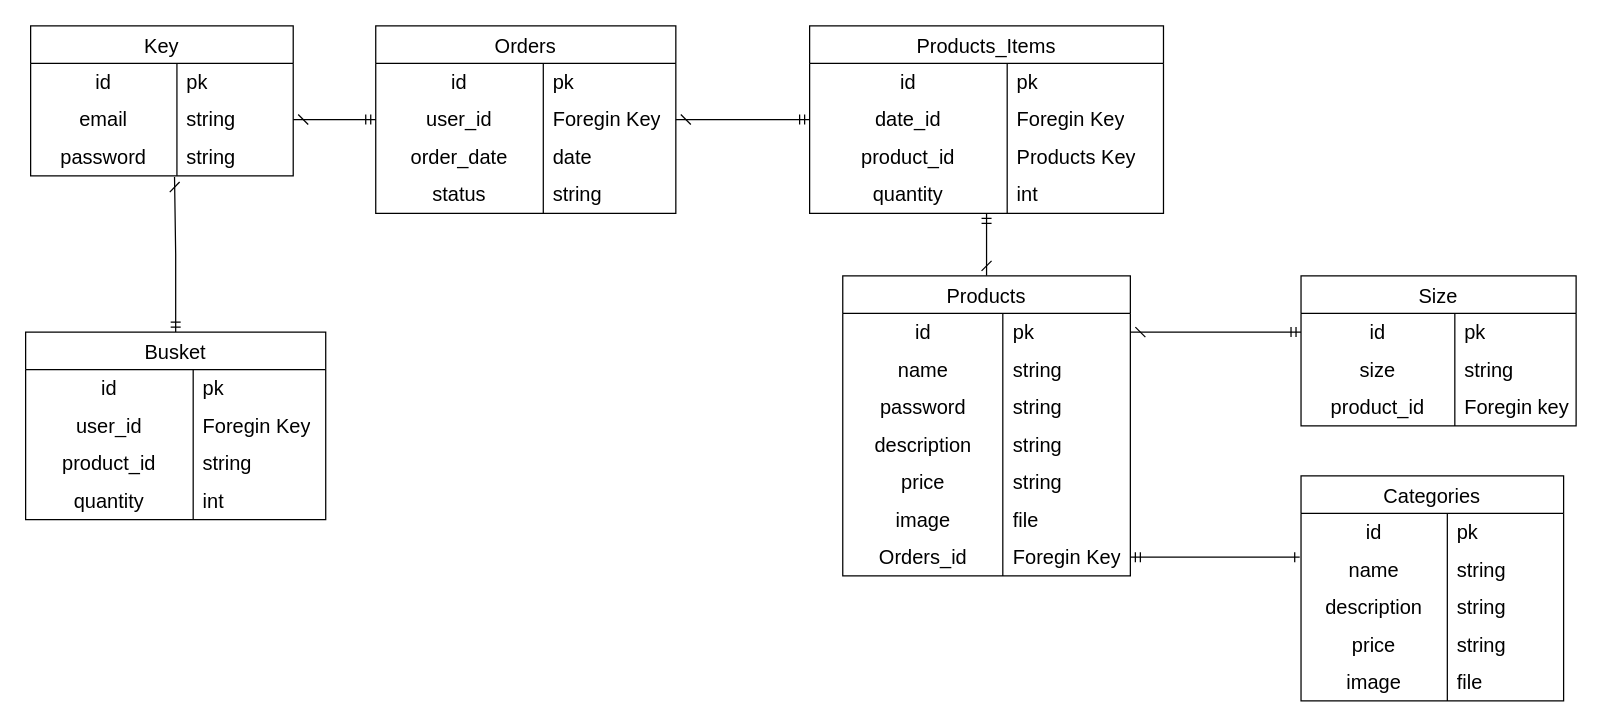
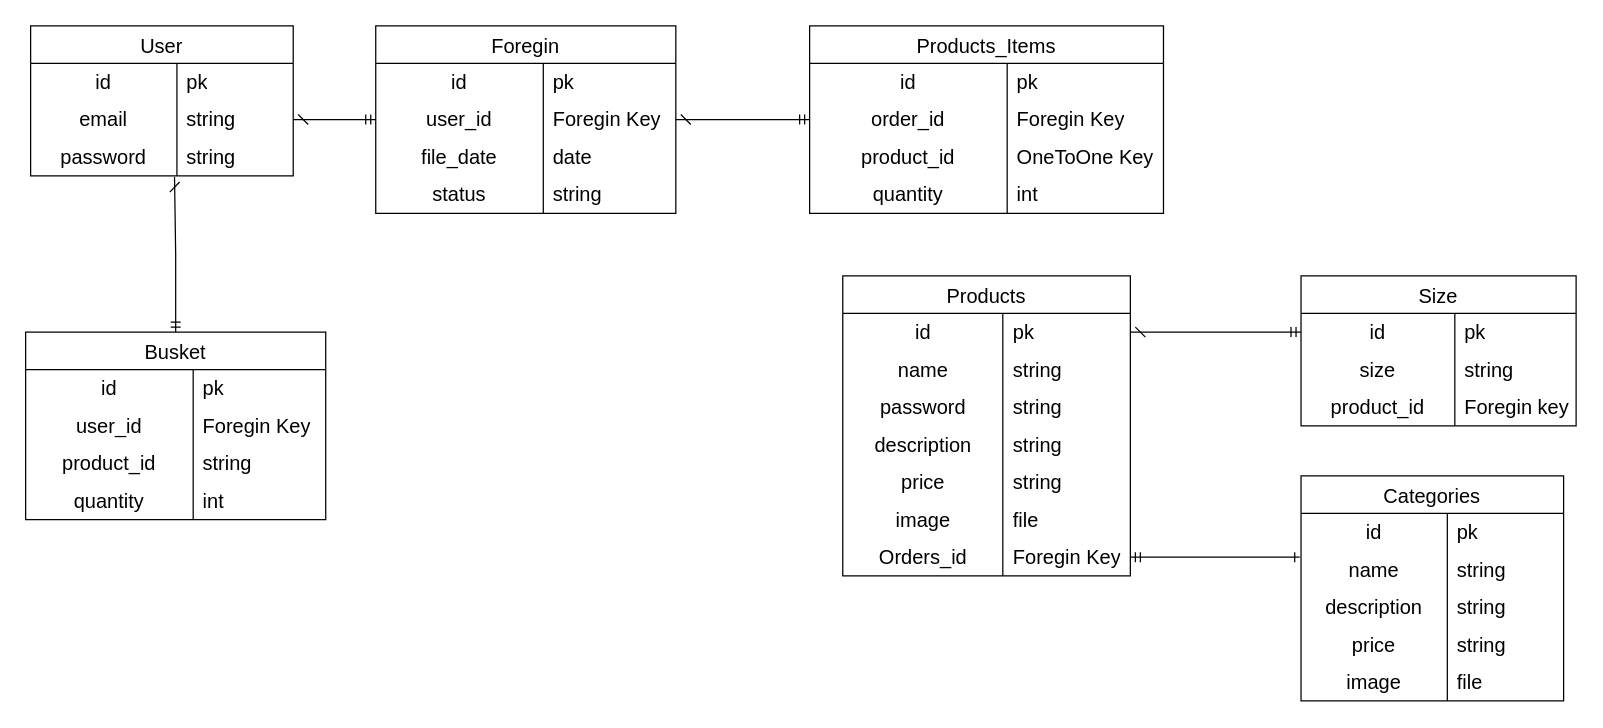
(161, 46) -> (161, 46)
(525, 46) -> (525, 46)
(908, 119) -> (908, 119)
(459, 157) -> (459, 157)
(1081, 157) -> (1081, 157)
(986, 246) -> none
